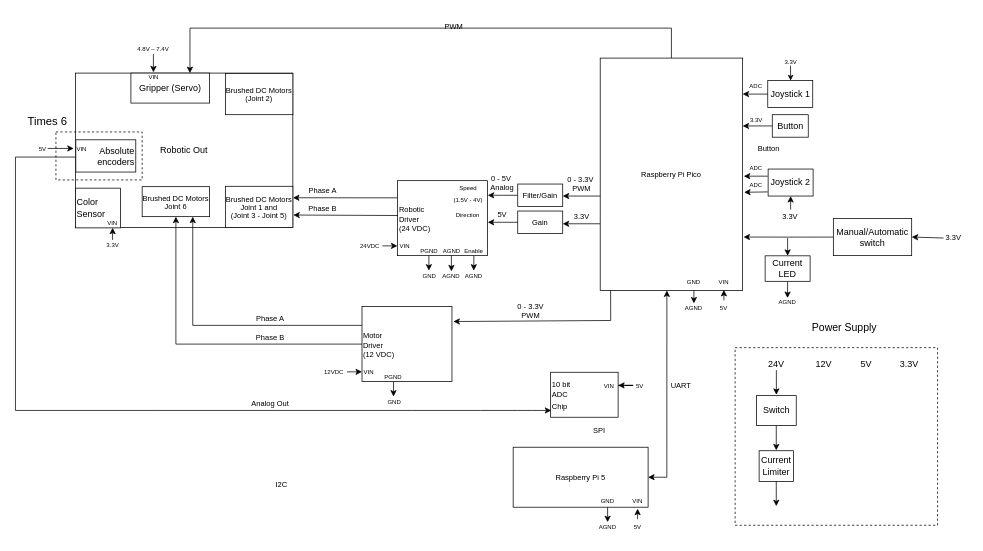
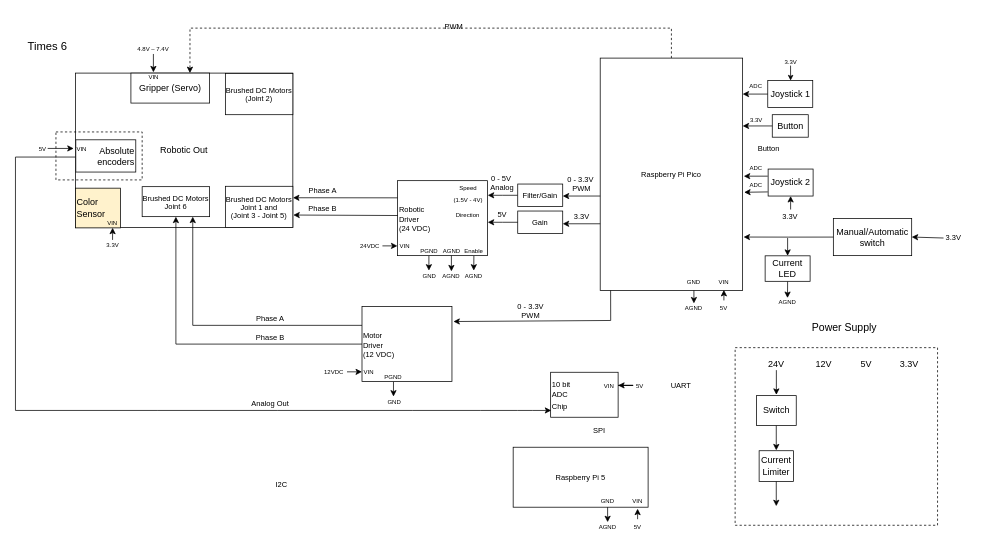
(426, 28) -> (426, 28)
(48, 121) -> (48, 46)
(98, 208) -> (98, 208)
(662, 477) -> none
